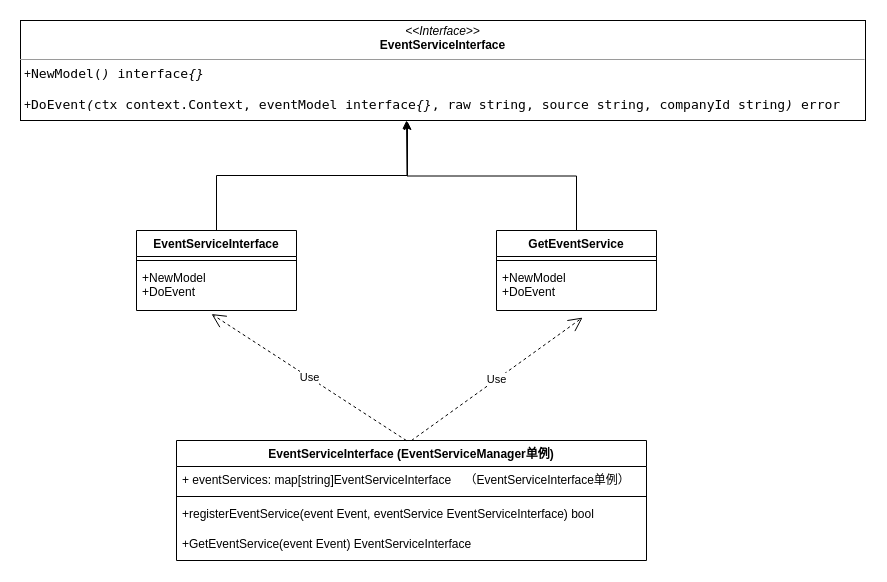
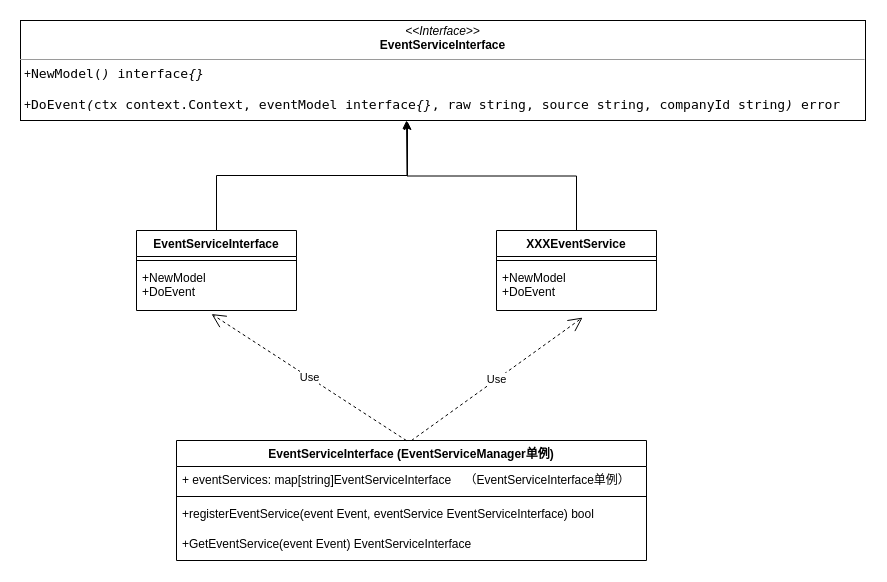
(576, 244) -> (576, 244)
